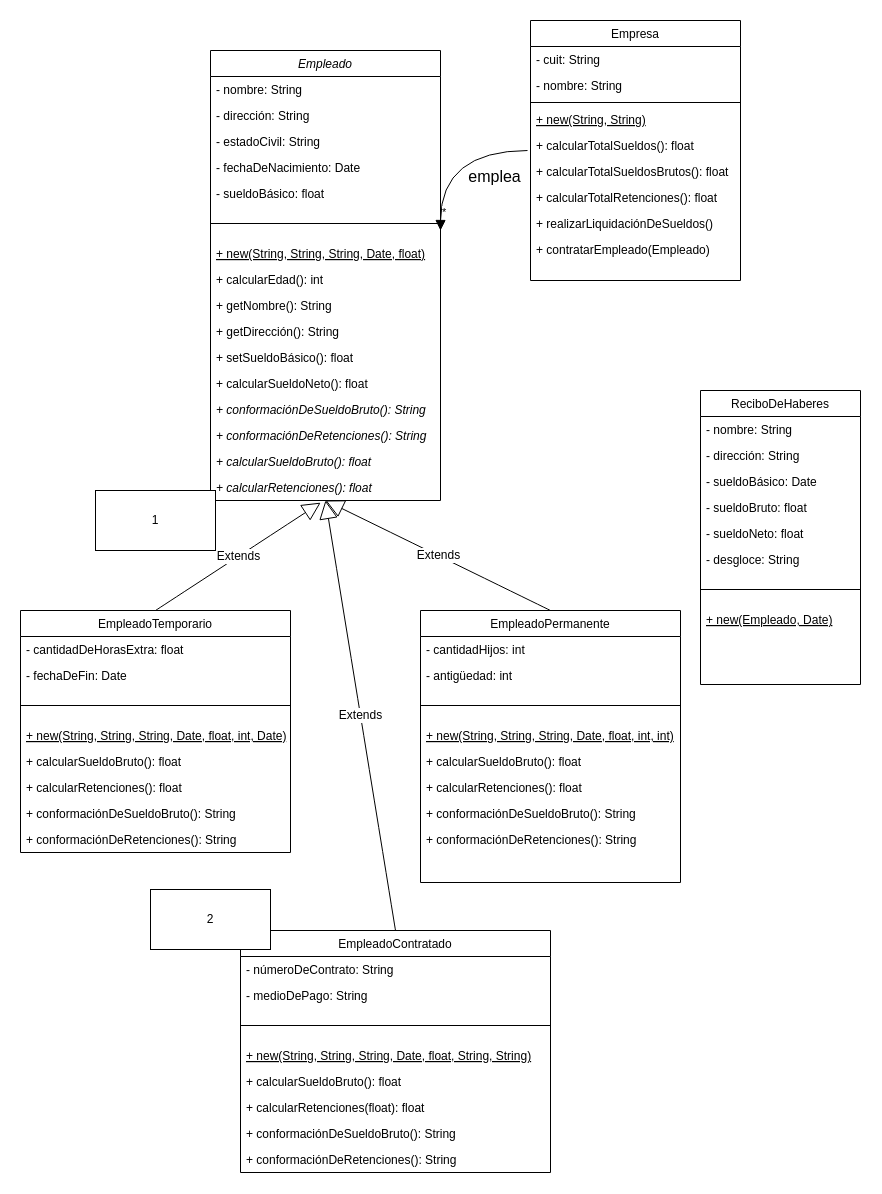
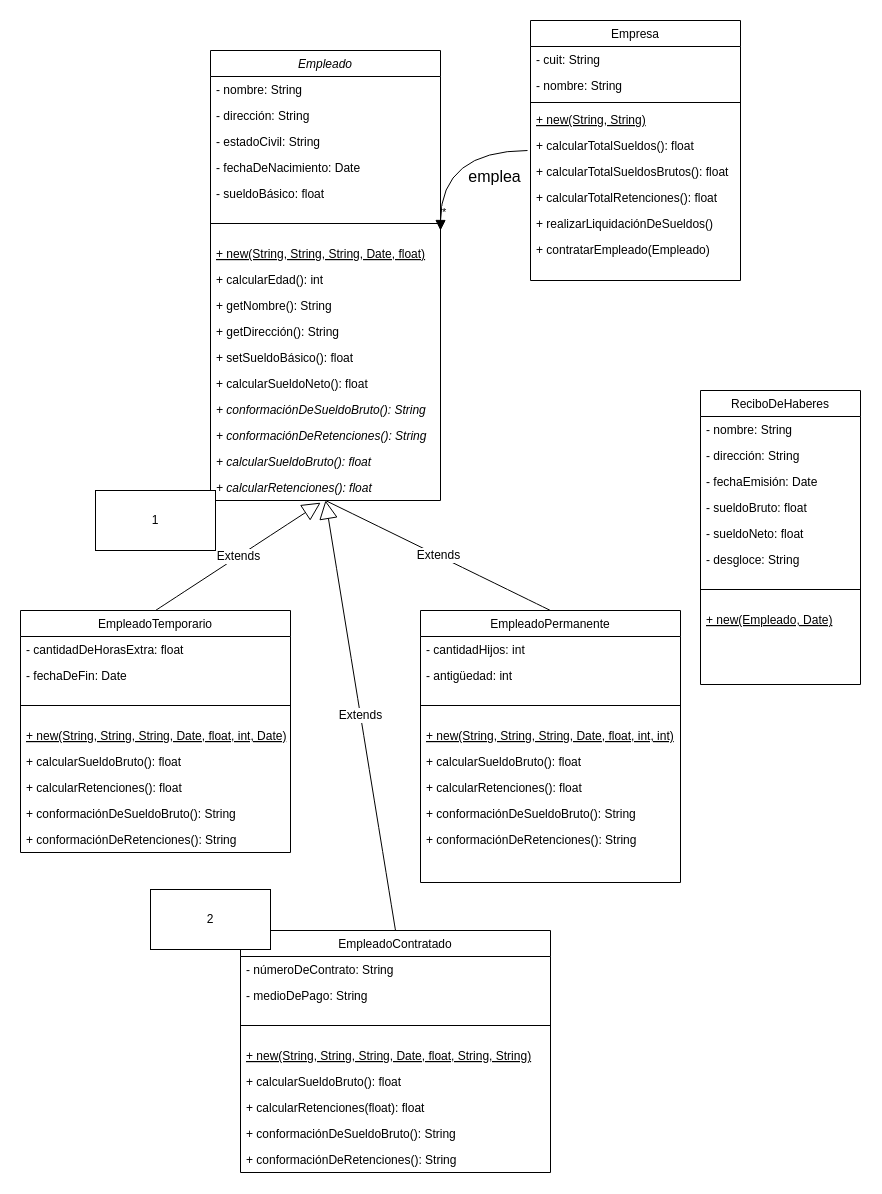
(765, 482) -> (765, 482)
(343, 509) -> (336, 506)
